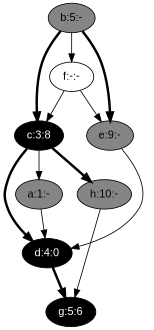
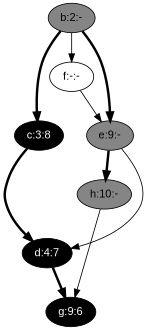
(72, 18) -> (72, 18)
(57, 103) -> none
(68, 162) -> (108, 161)
(39, 194) -> none
(47, 253) -> (47, 253)
(71, 312) -> (71, 312)
